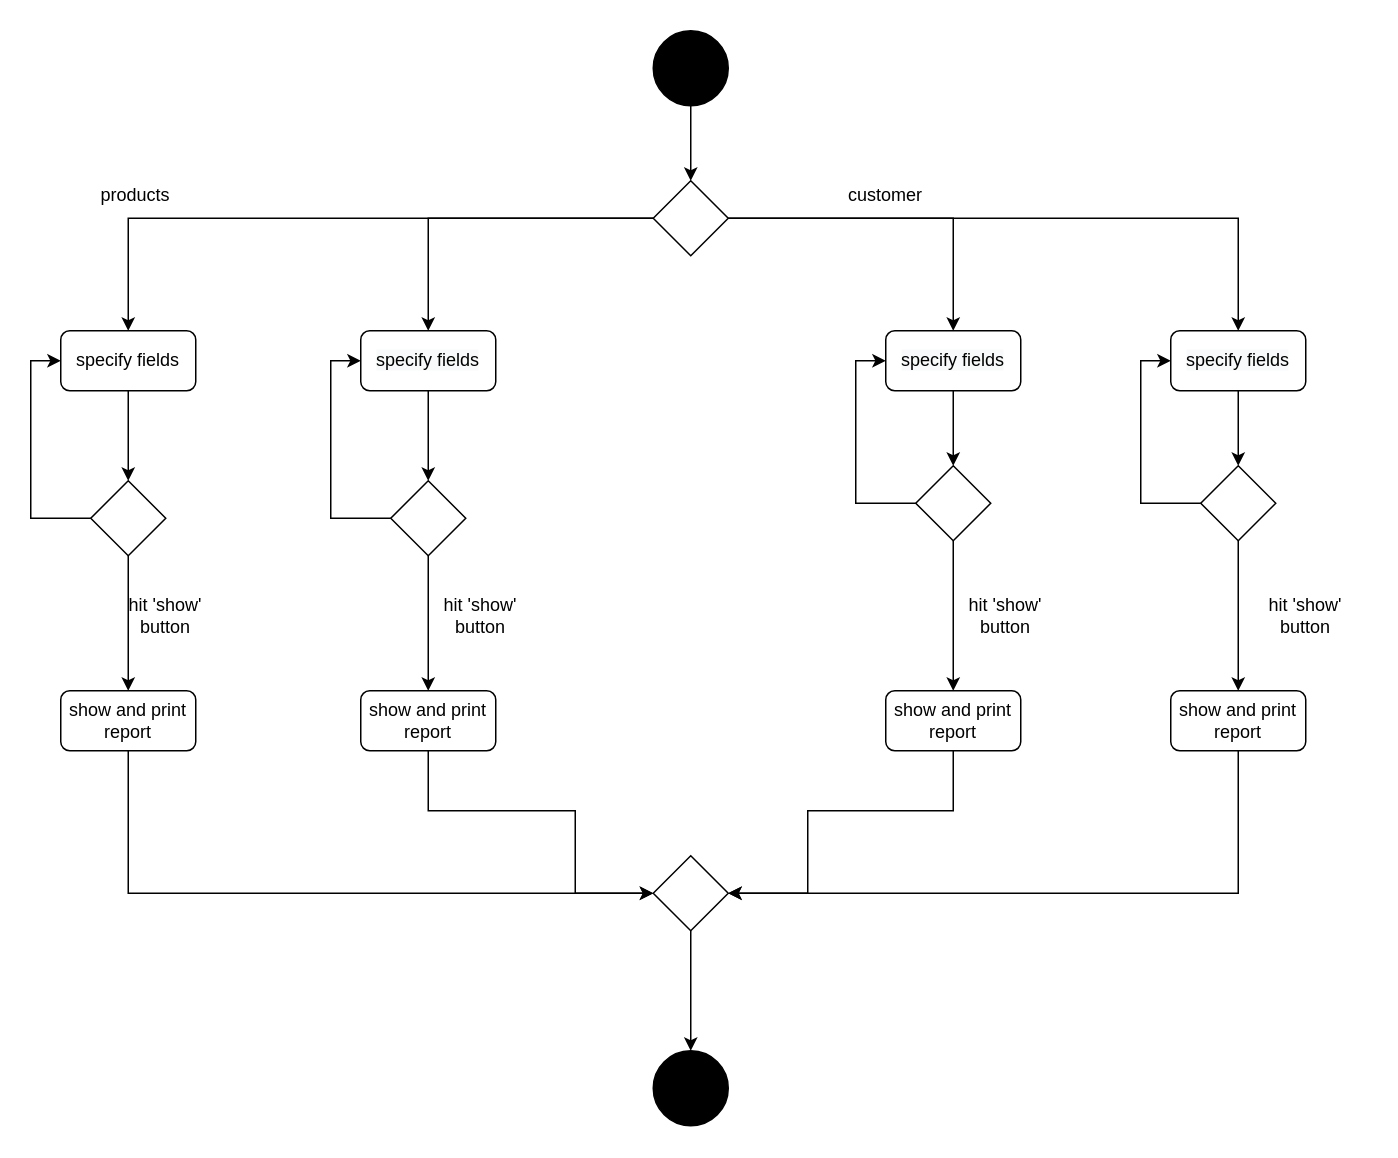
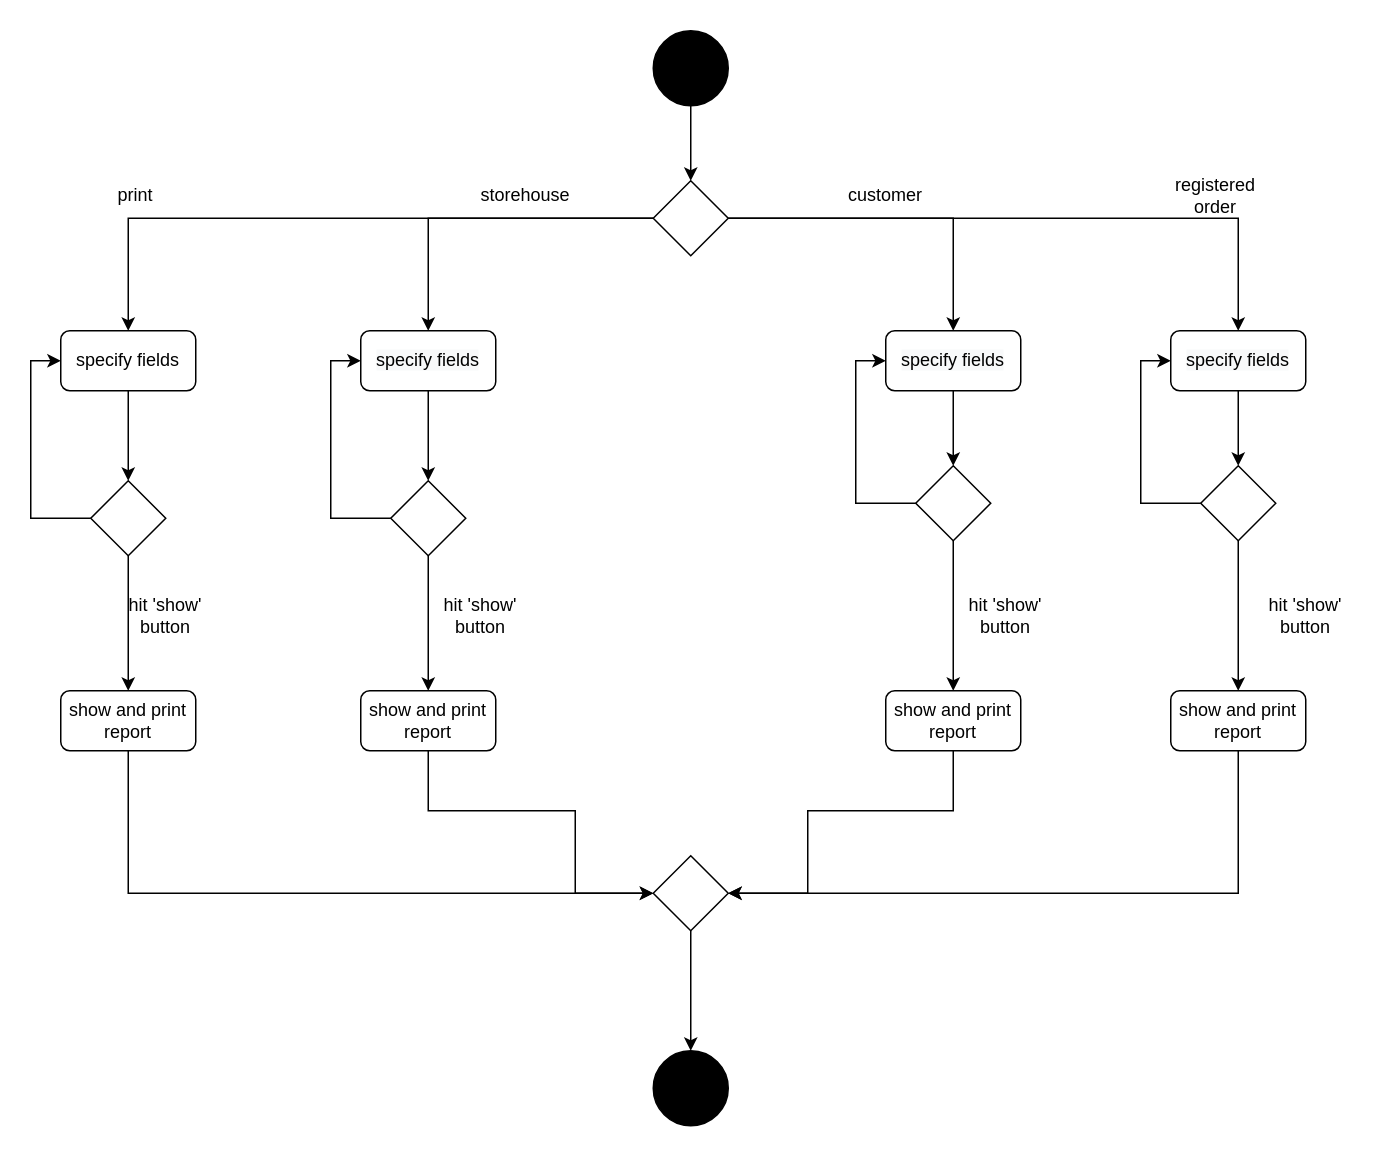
(136, 196) -> (136, 196)
none -> (526, 196)
none -> (1216, 196)
